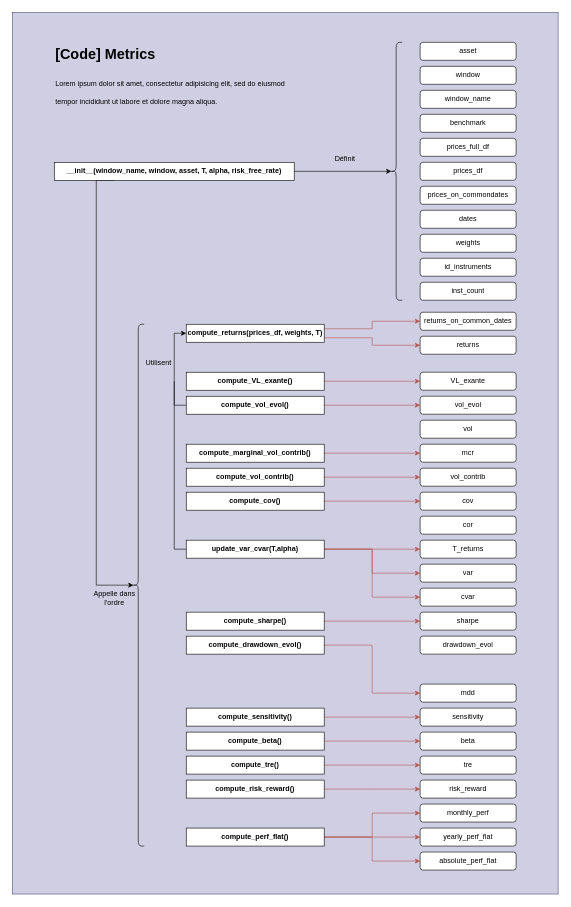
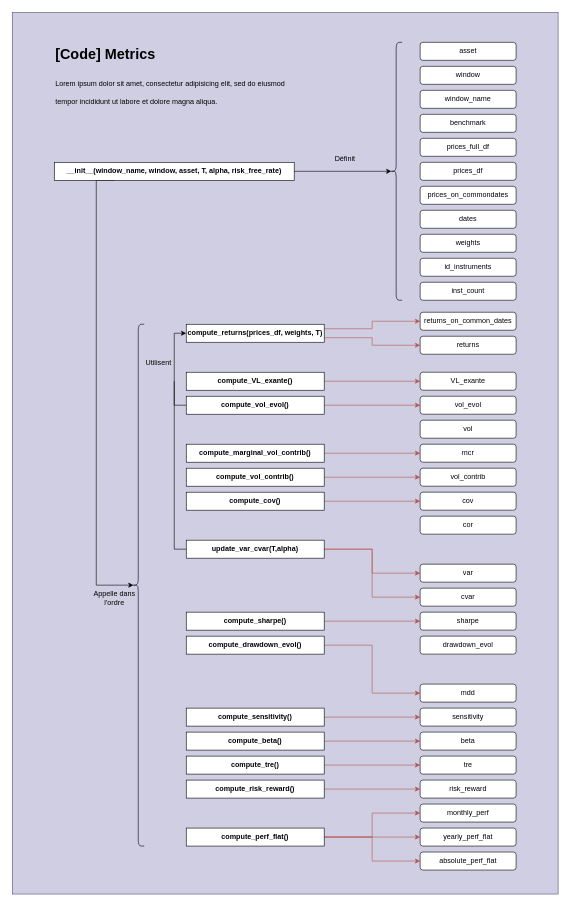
(414, 549) -> none
(468, 549) -> none
